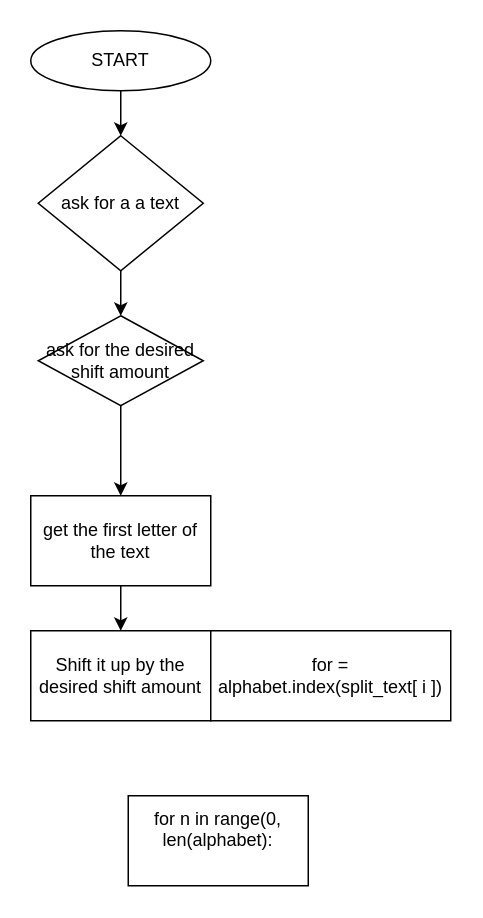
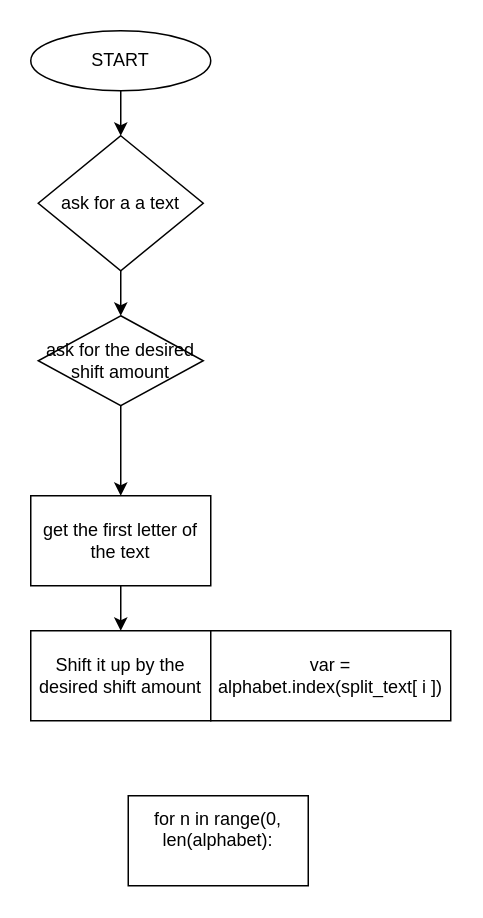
(331, 676) -> (331, 676)
